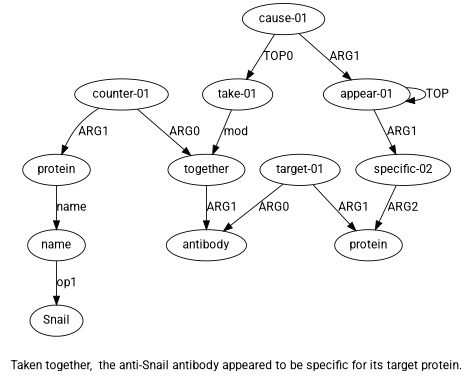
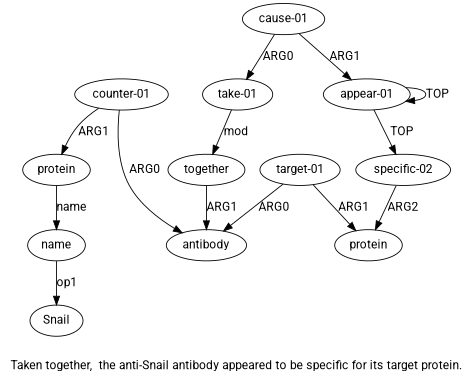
(278, 57) -> (278, 57)
(161, 129) -> (126, 179)
(402, 132) -> (402, 132)
